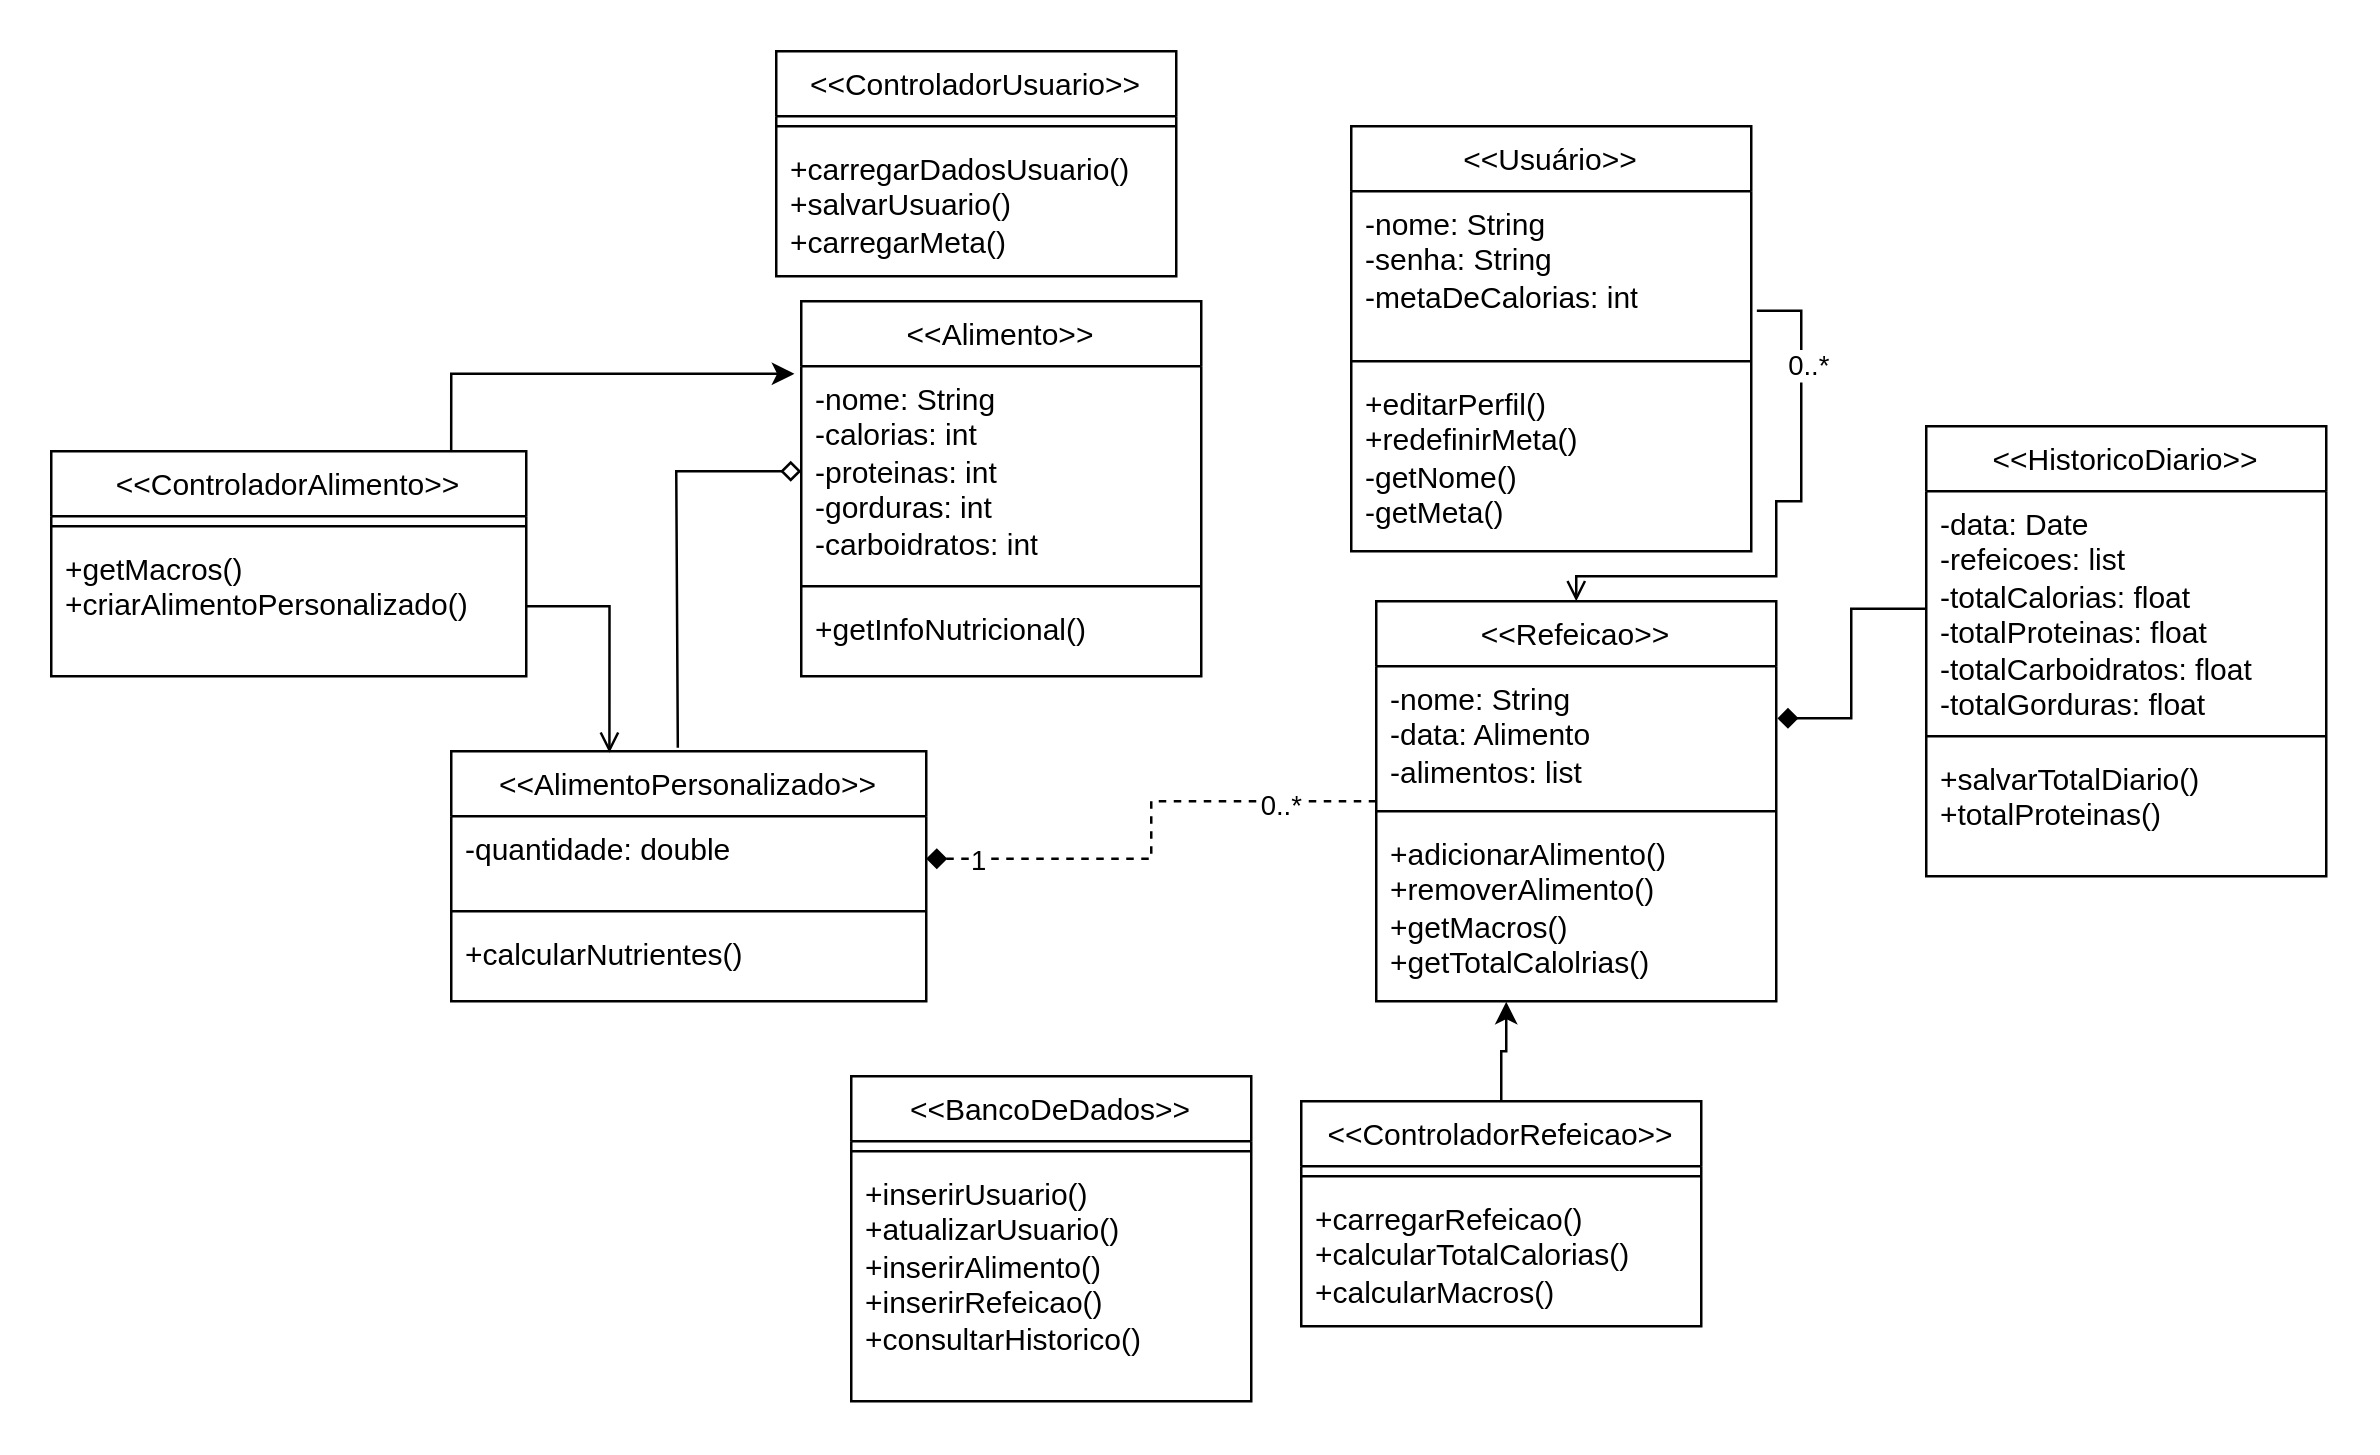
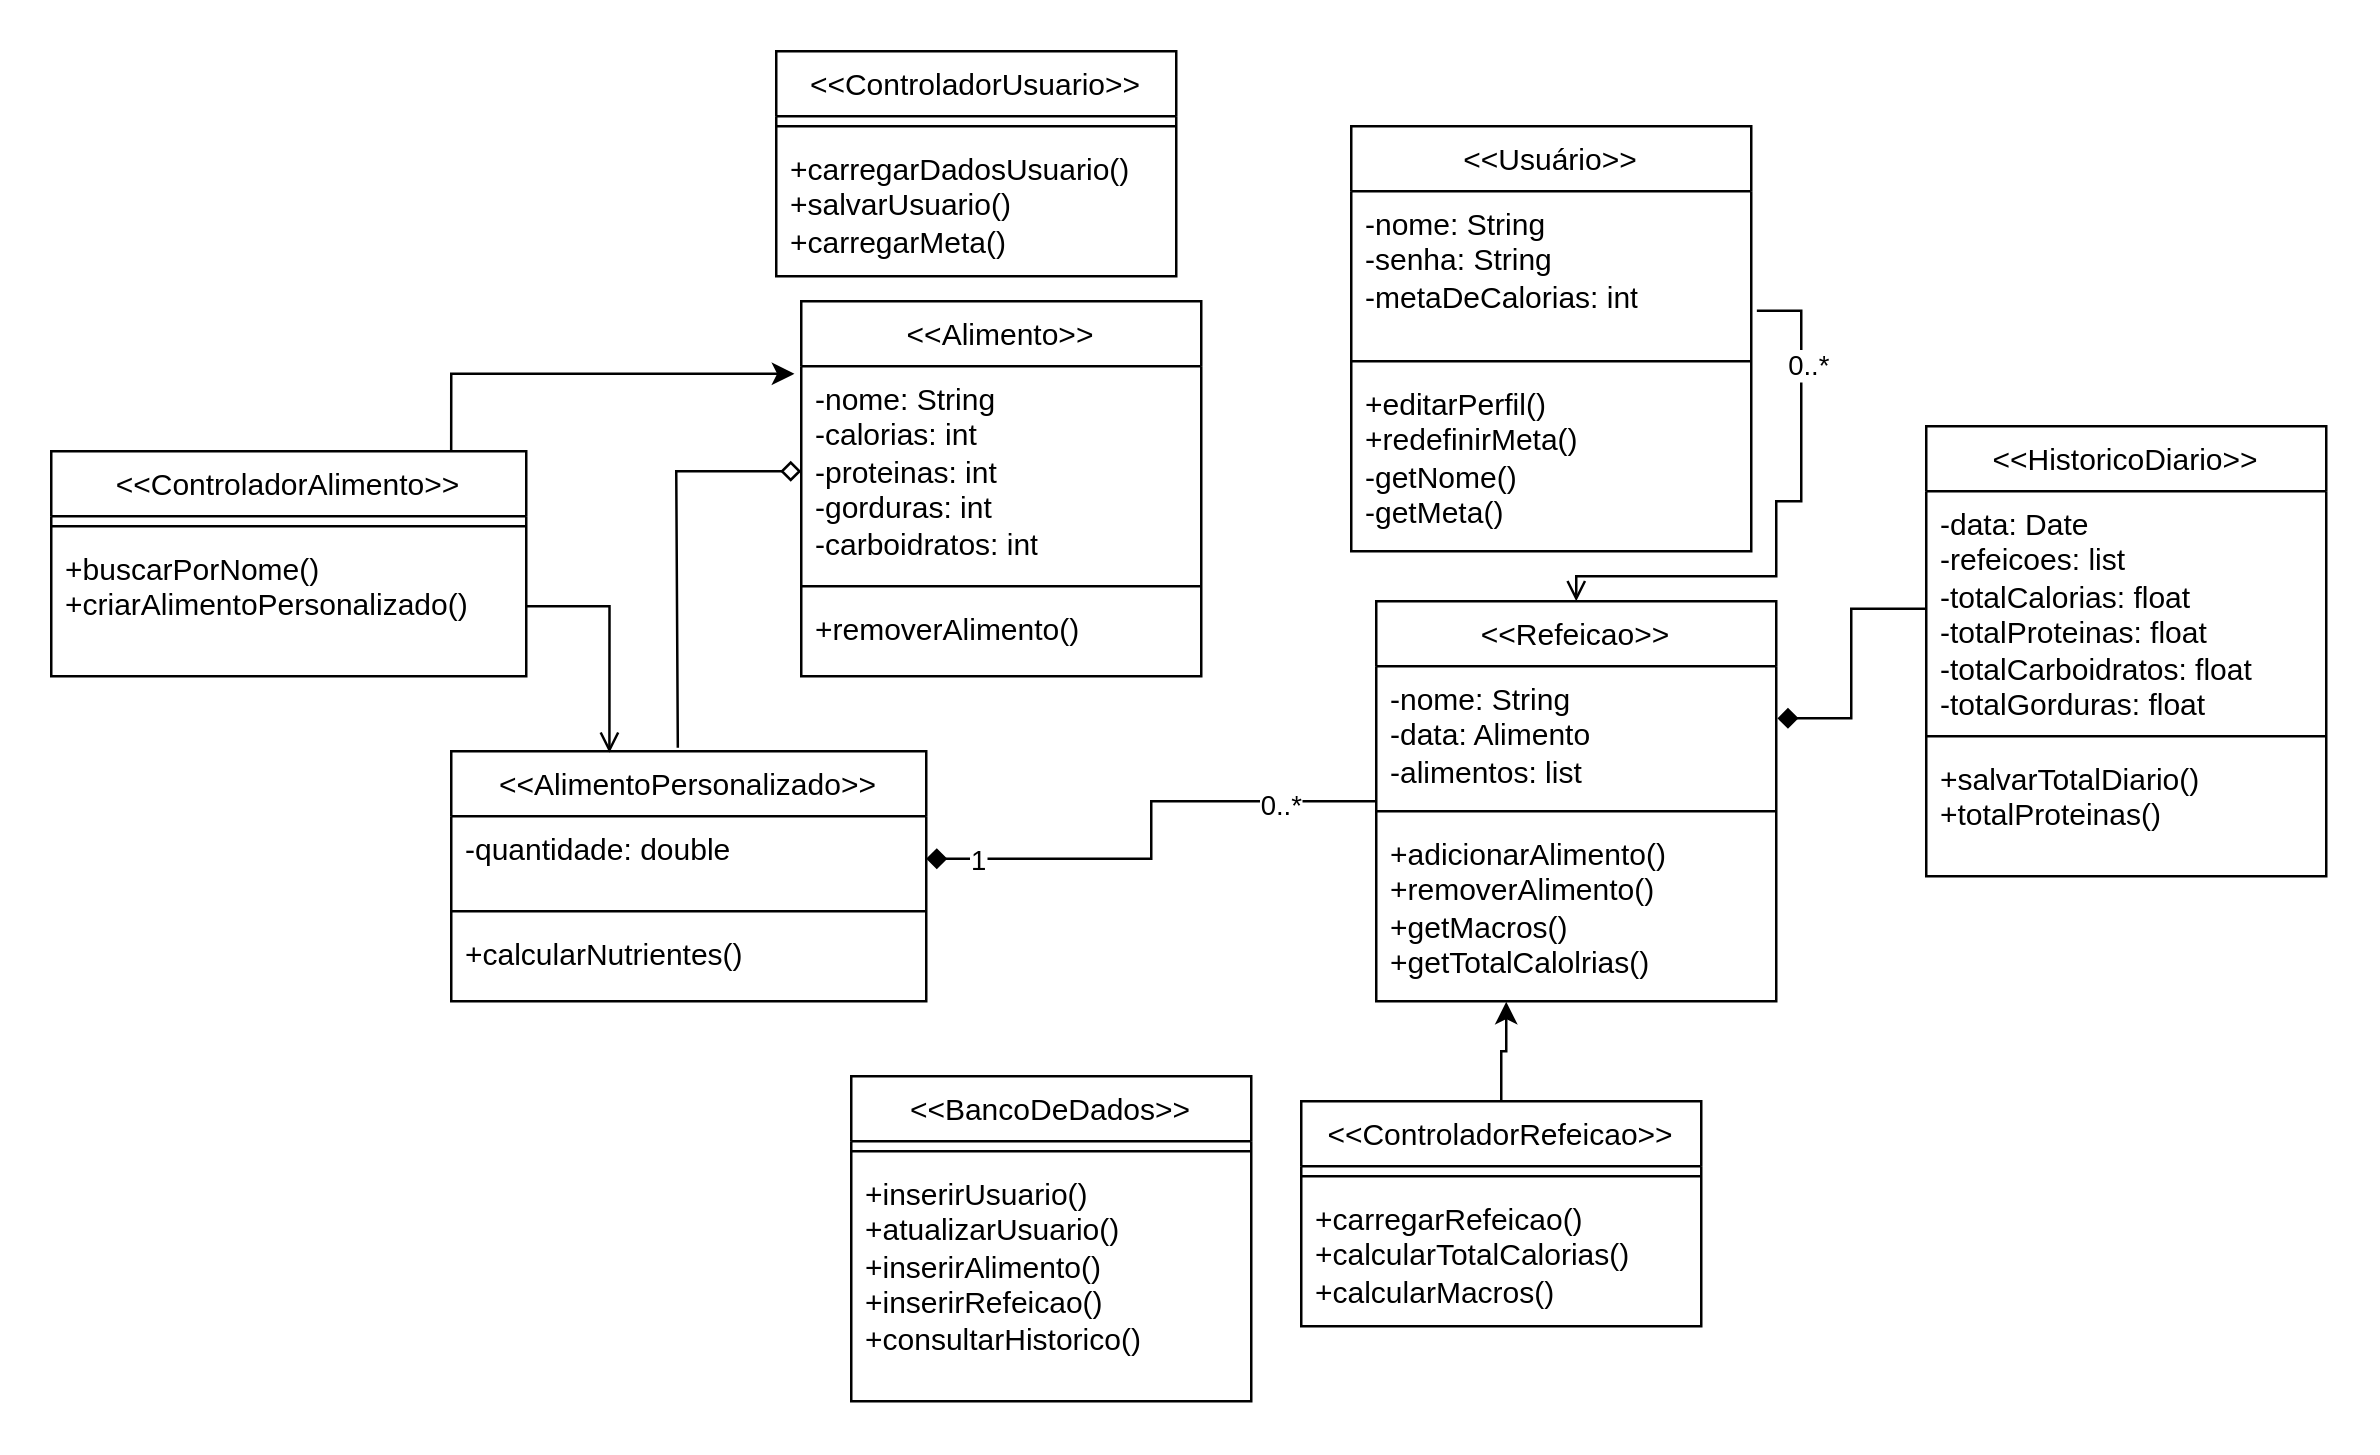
(290, 590) -> (290, 590)
(981, 632) -> (960, 632)
(1151, 858) -> (1151, 858)
